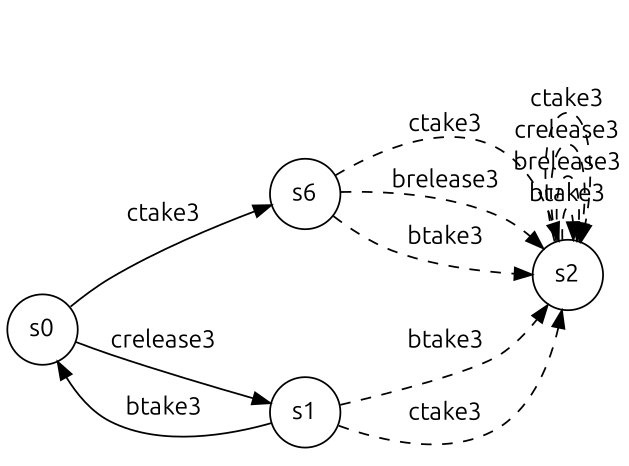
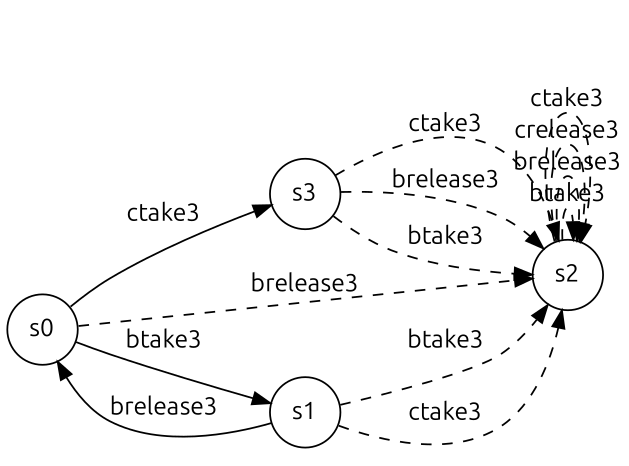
(305, 194) -> (305, 194)
none -> (297, 303)
(164, 341) -> (164, 341)
(164, 408) -> (164, 408)
